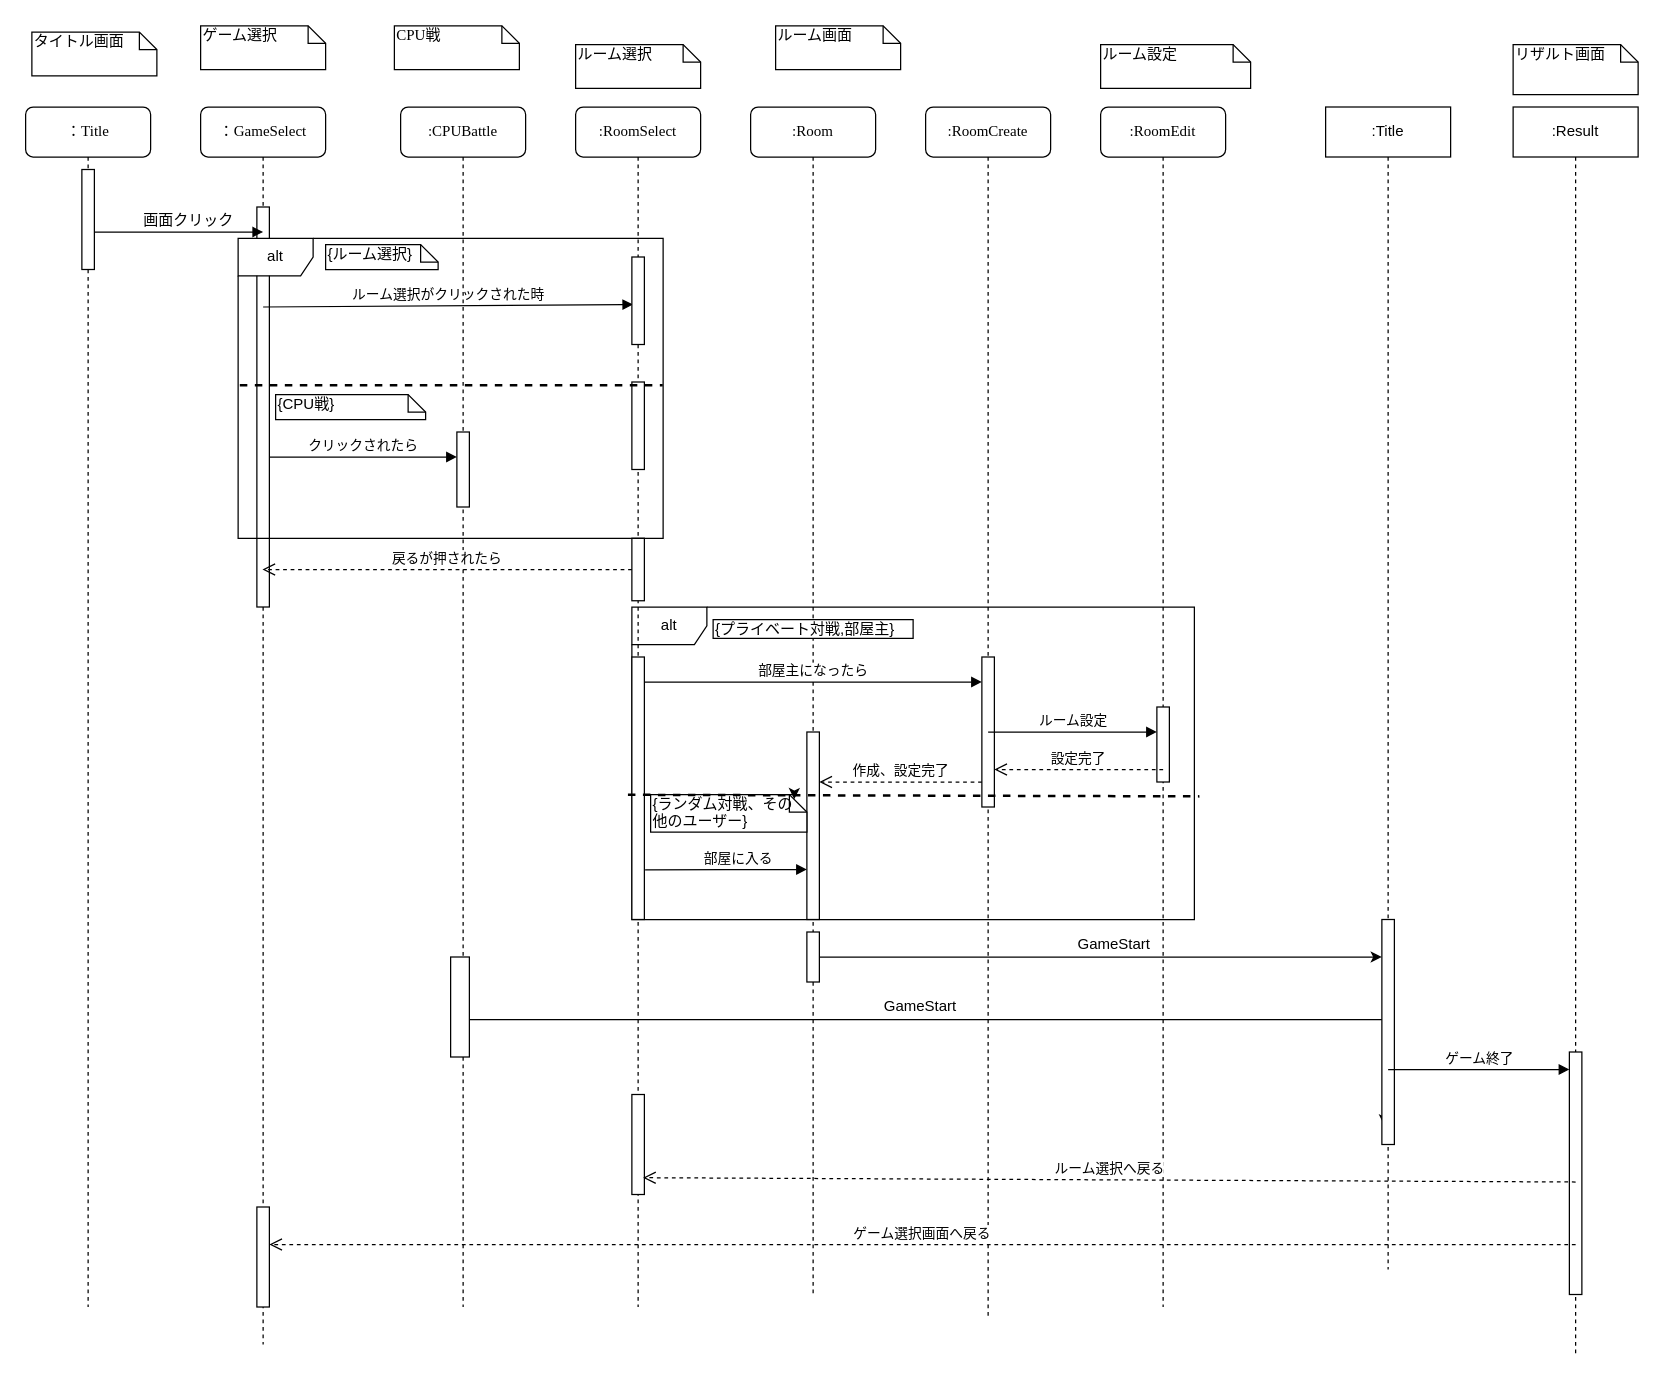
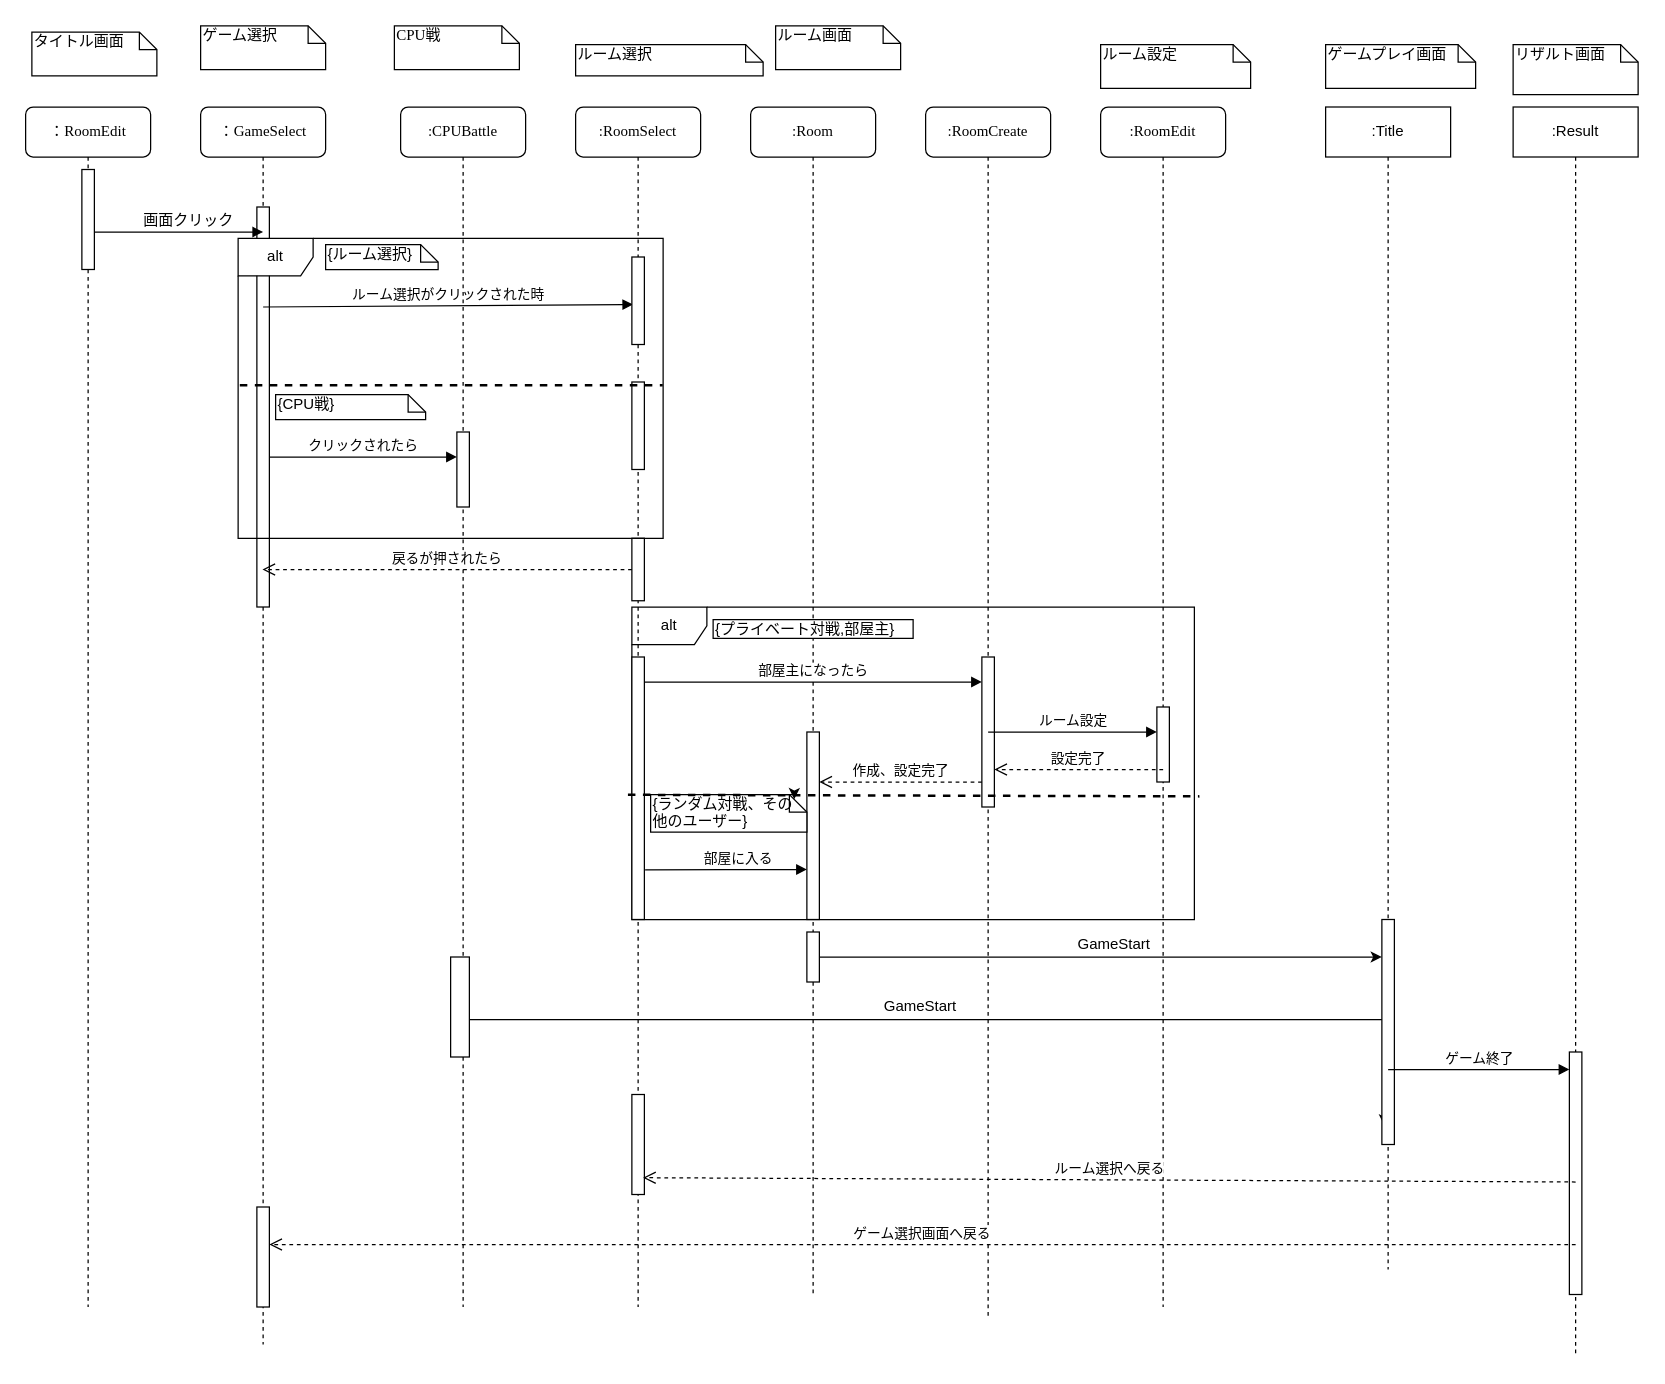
(638, 66) -> (669, 60)
none -> (1401, 66)
(88, 132) -> (88, 132)
